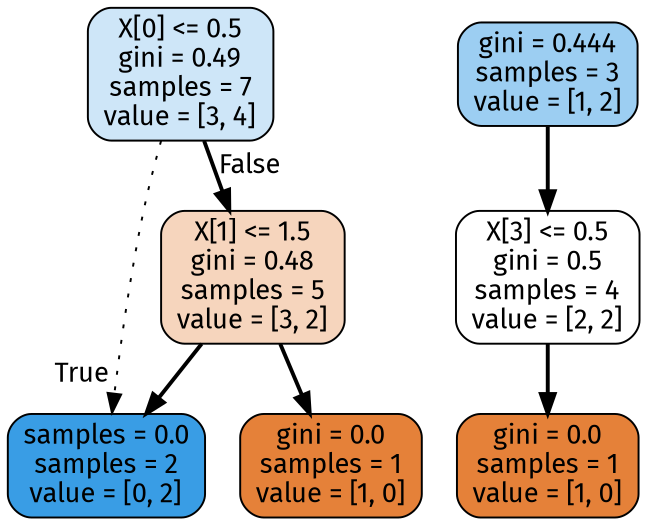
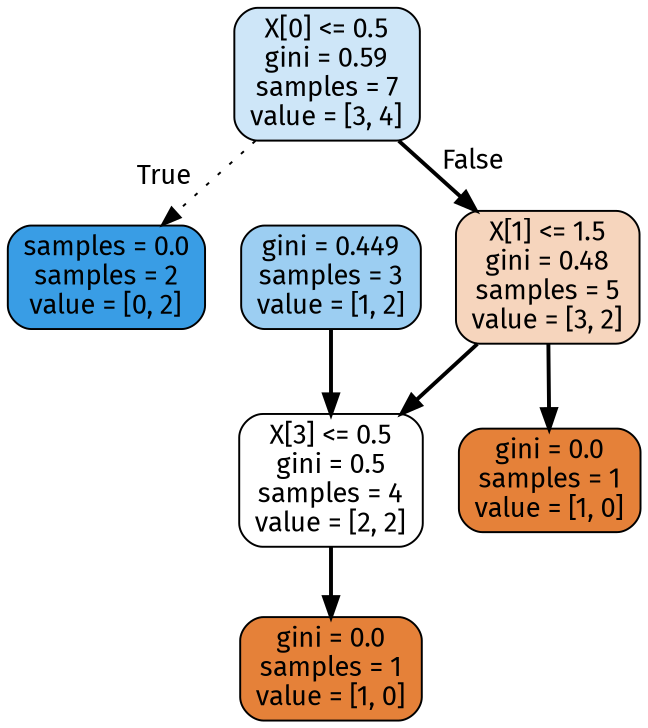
(181, 74) -> (327, 74)
(548, 74) -> (331, 277)
(180, 371) -> (447, 372)
